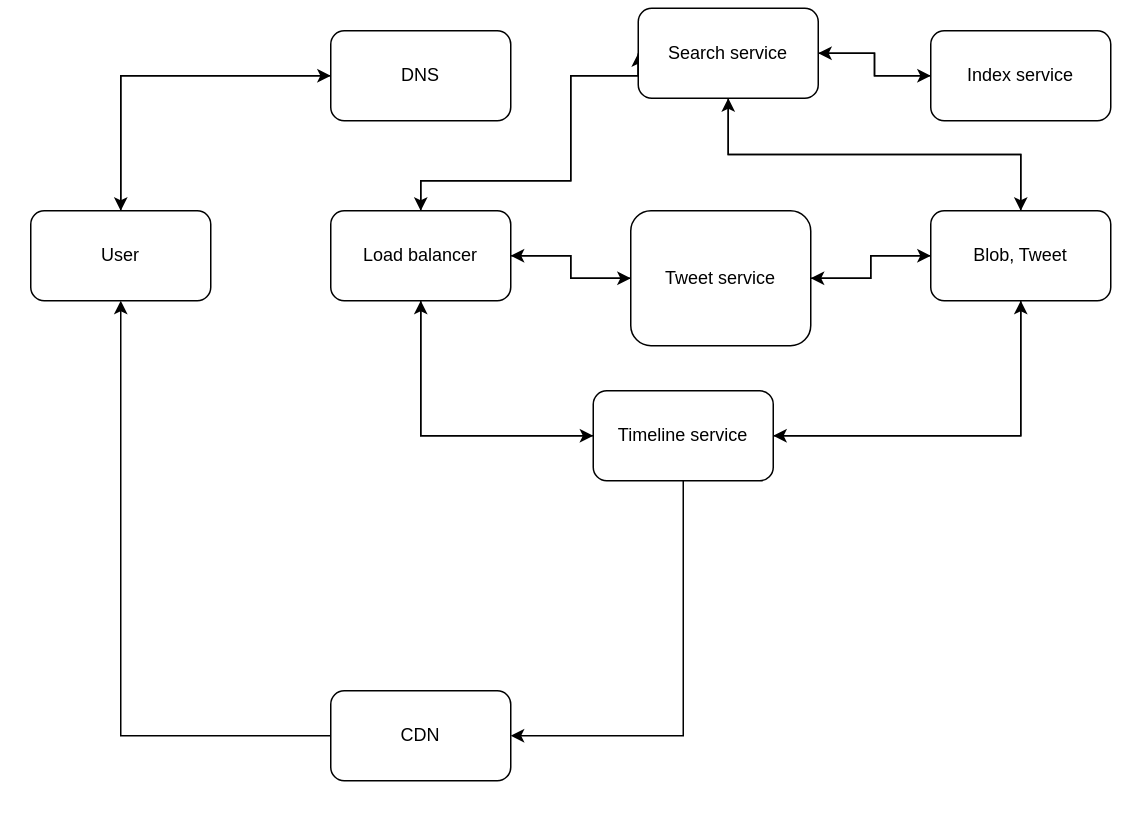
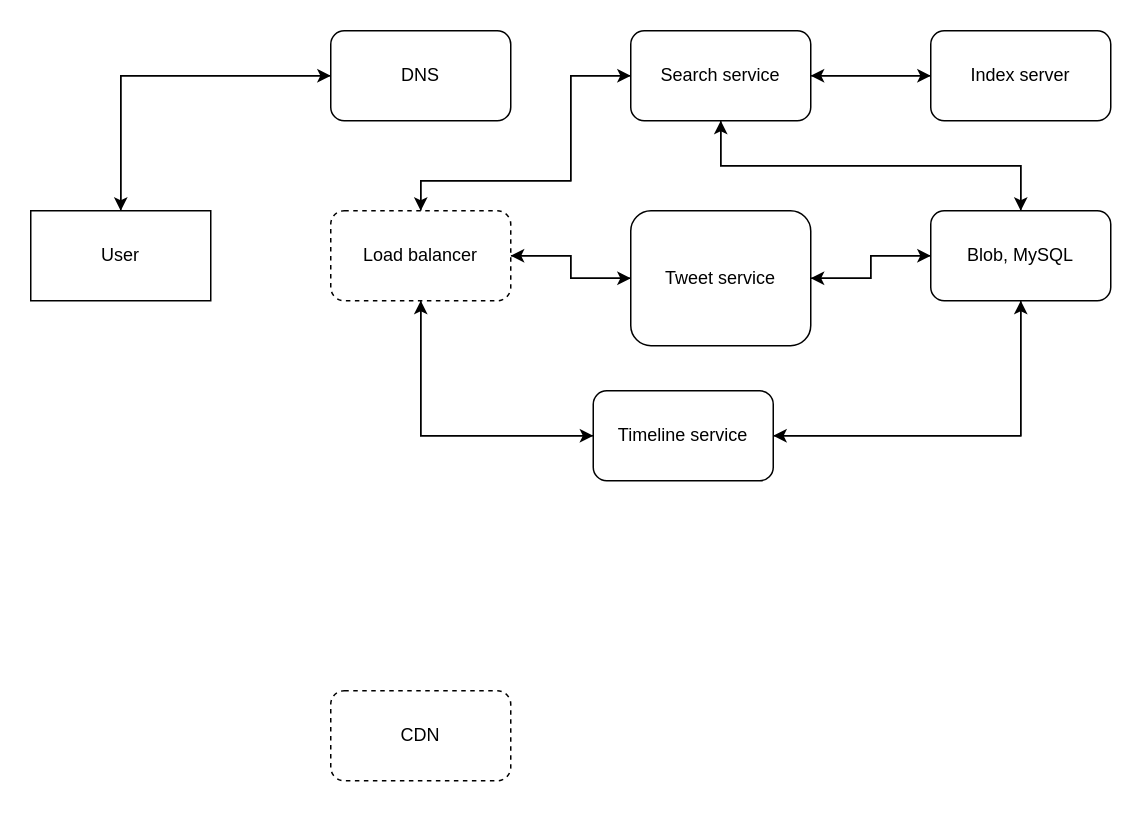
(728, 53) -> (721, 76)
(1021, 76) -> (1021, 76)
(121, 256) -> (121, 256)
(421, 256) -> (421, 256)
(1021, 256) -> (1021, 256)
(121, 629) -> none
(683, 689) -> none
(421, 736) -> (421, 736)
